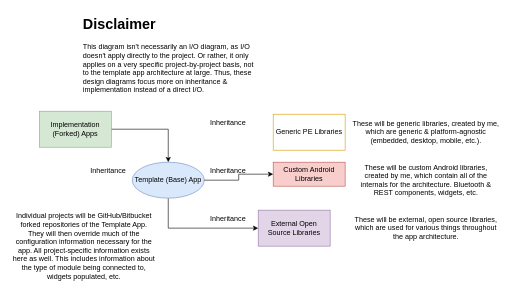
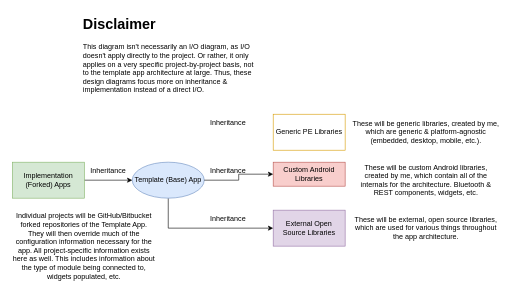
(75, 129) -> (48, 180)
(294, 228) -> (309, 228)
